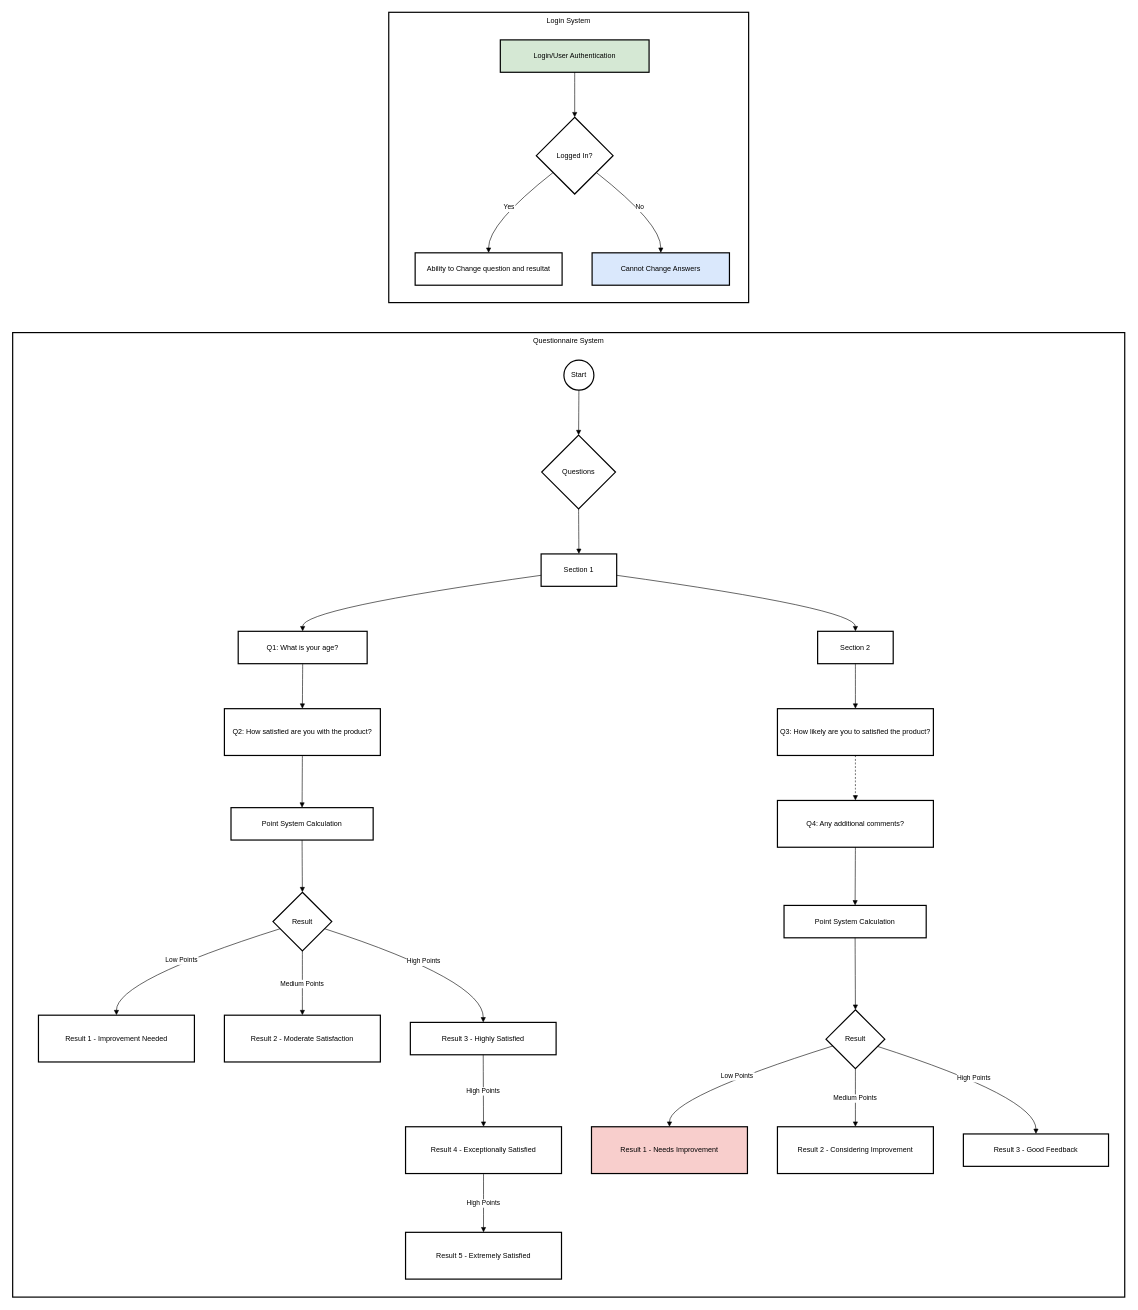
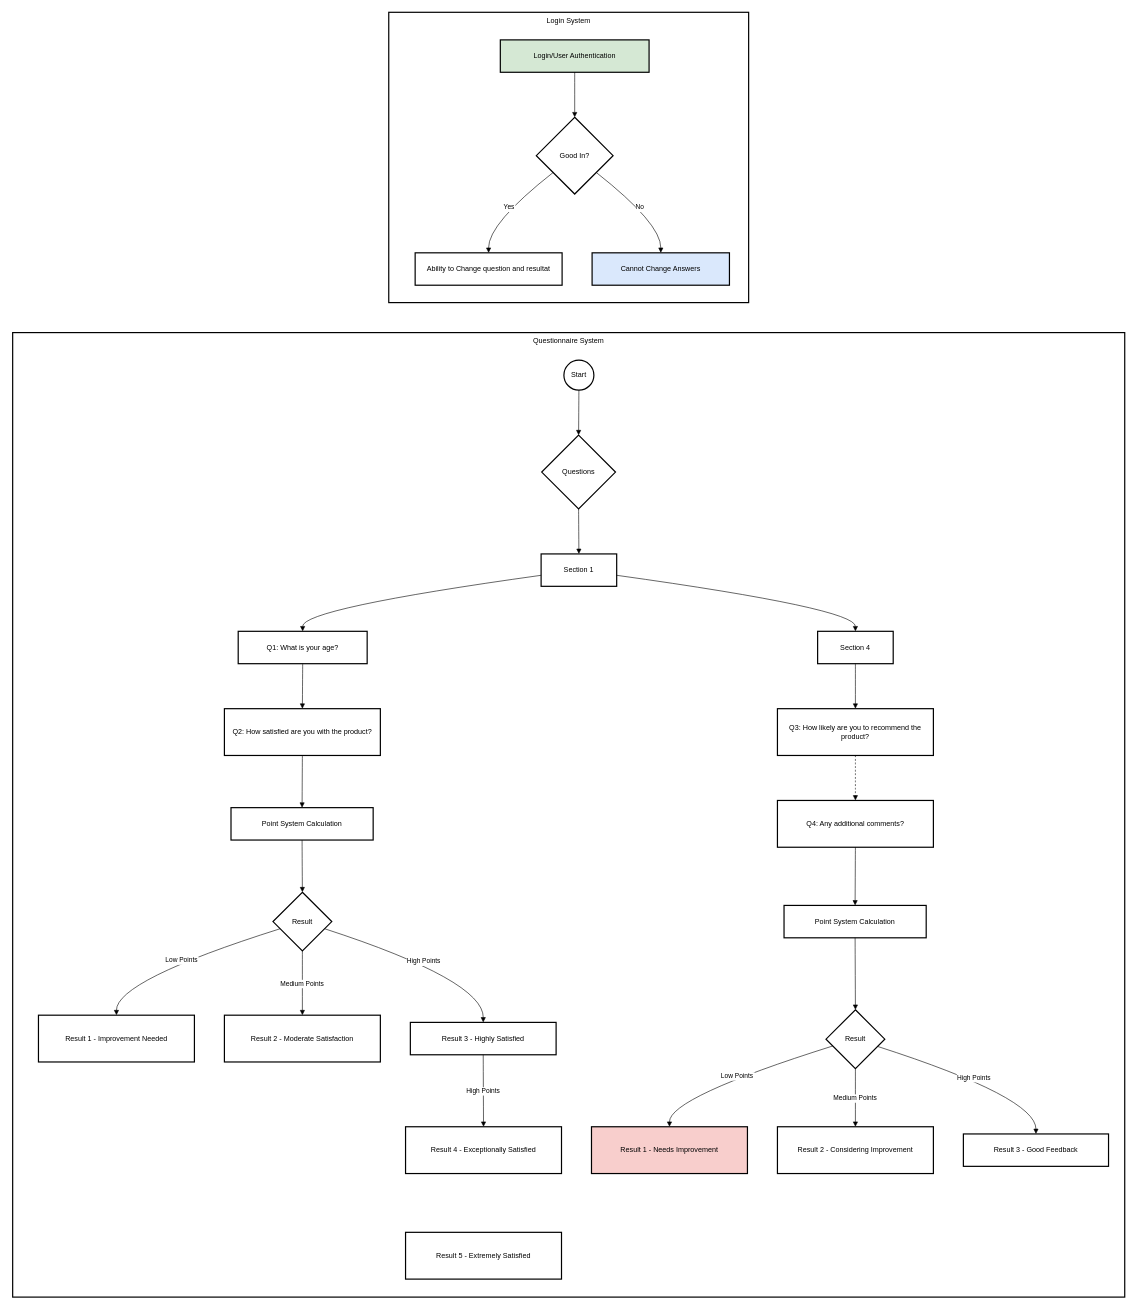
(575, 156) -> (575, 156)
(855, 648) -> (855, 648)
(855, 732) -> (855, 732)
(483, 1202) -> none
